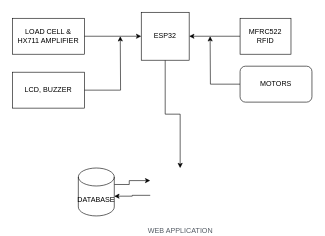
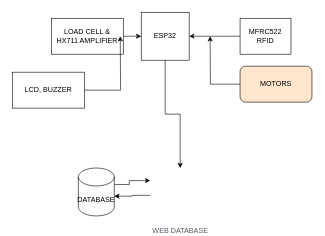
(48, 36) -> (87, 36)
(276, 84) -> (276, 84)
(181, 231) -> (181, 231)
